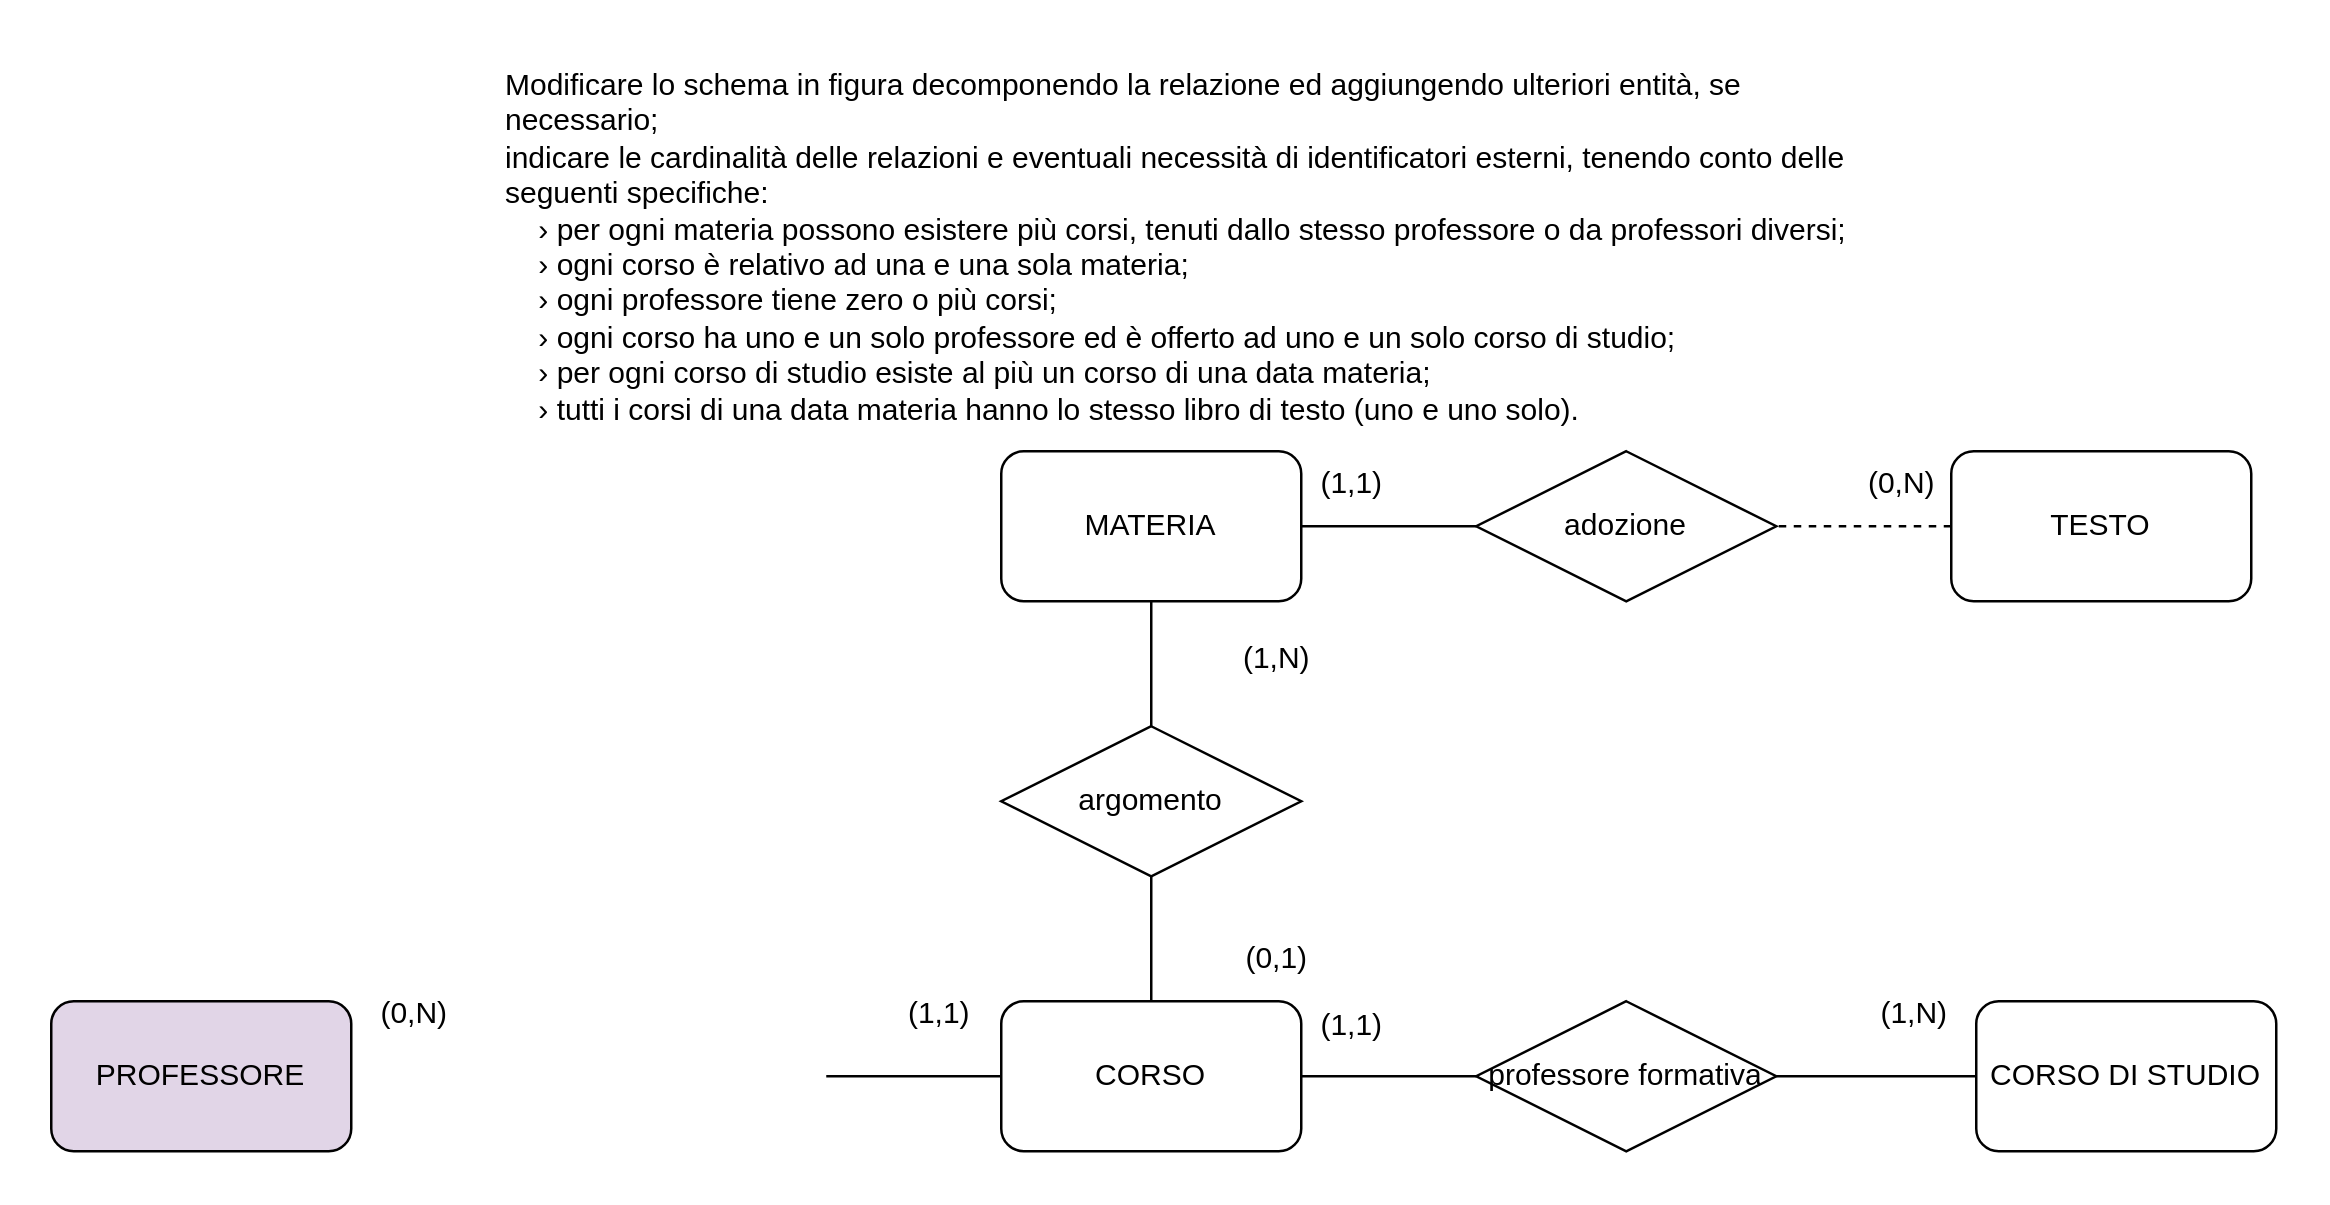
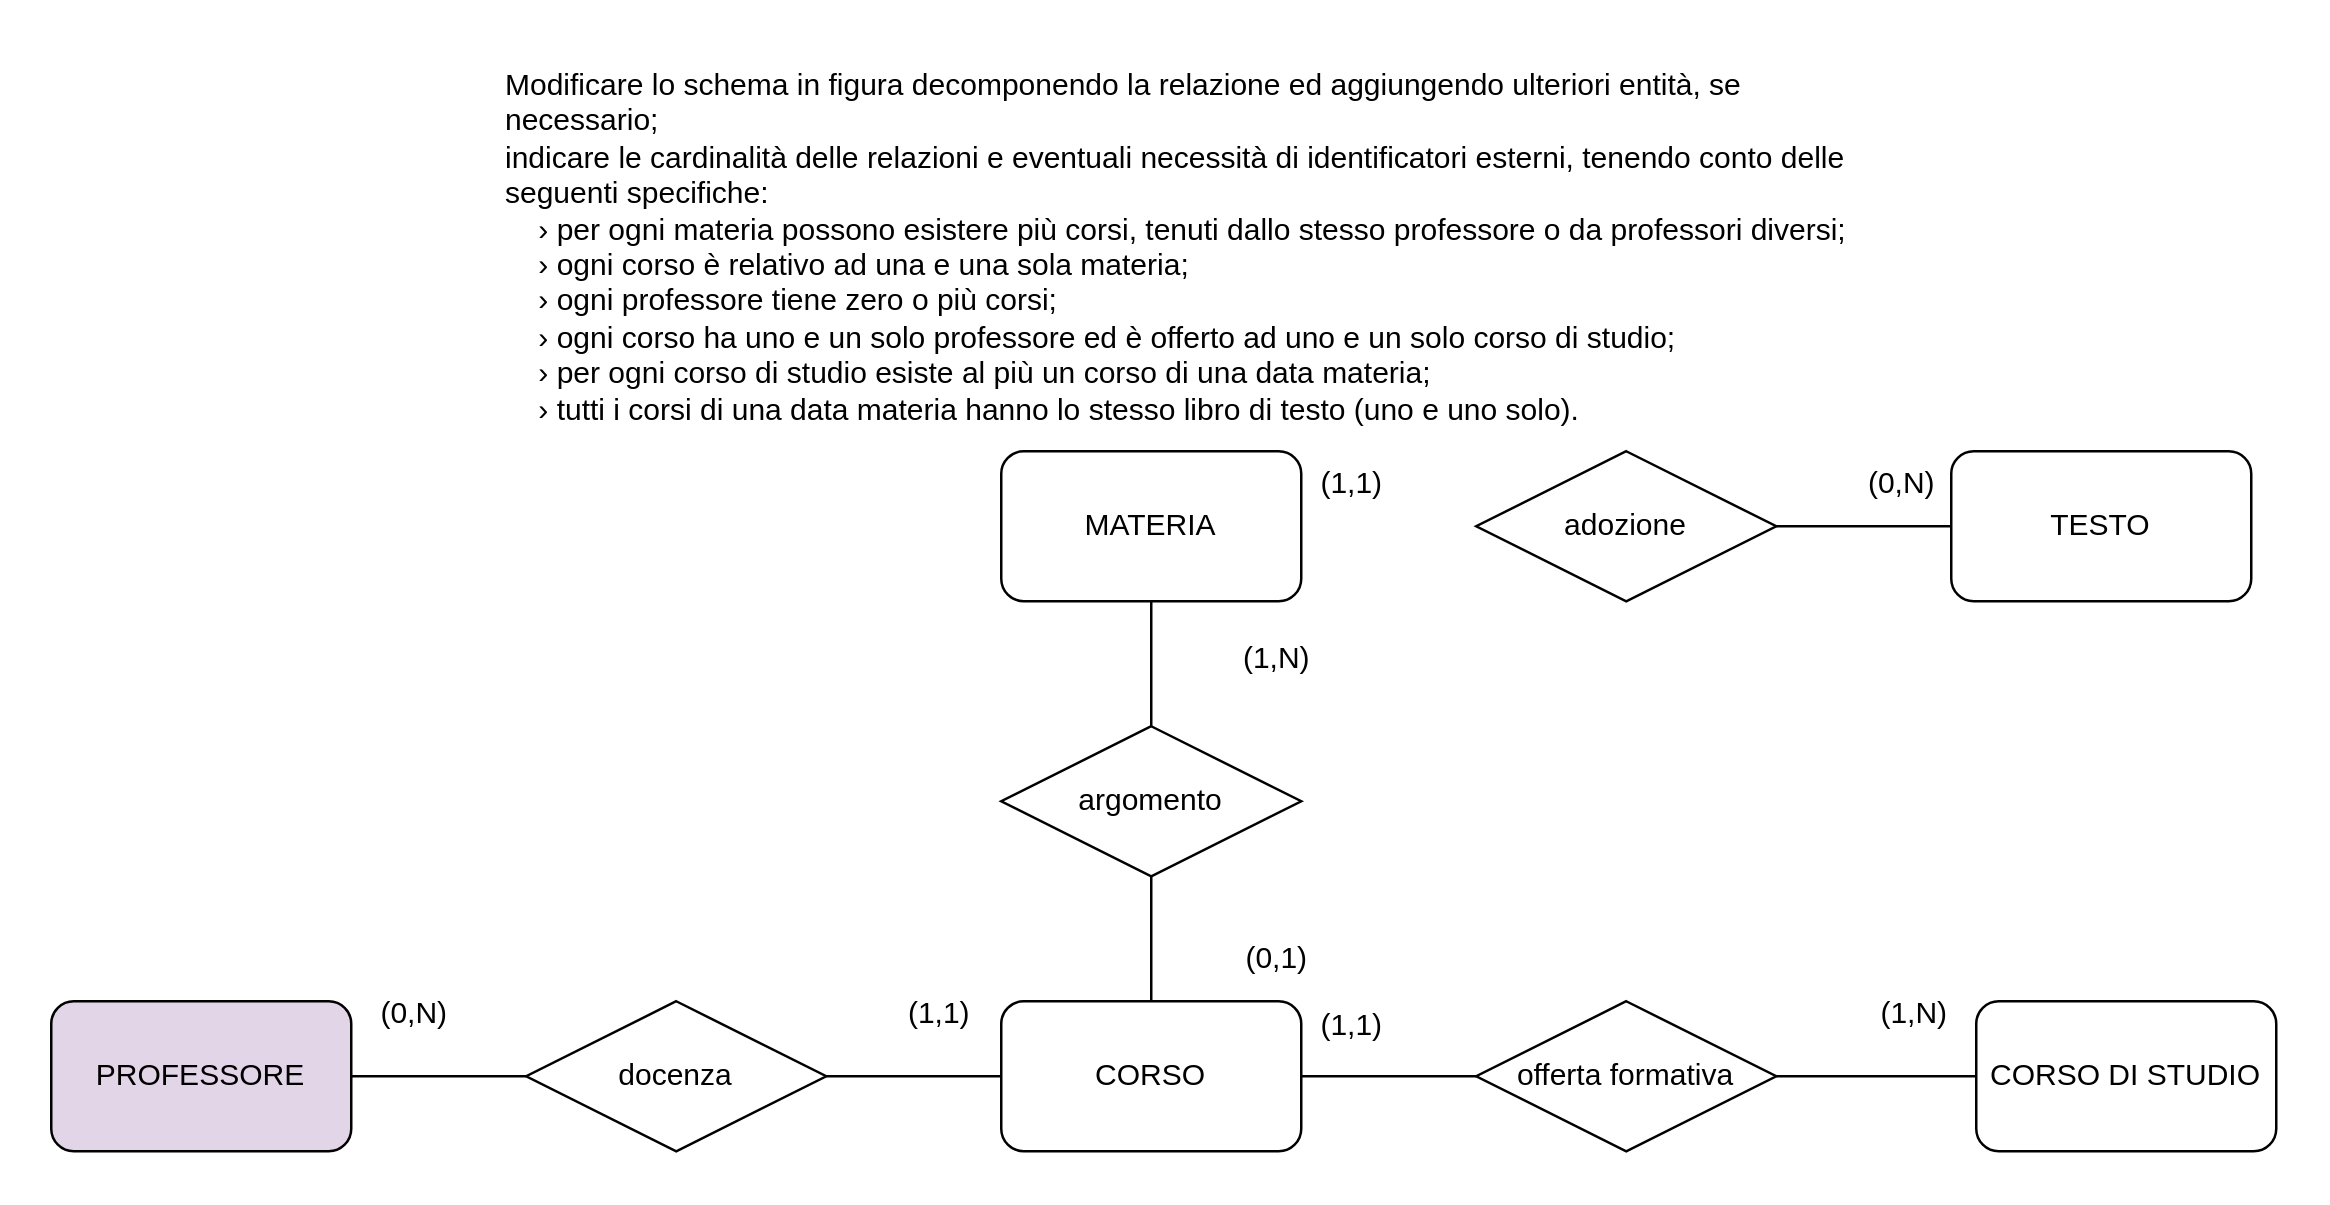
(1388, 526) -> none
(1861, 526) -> (1861, 526)
none -> (439, 1076)
none -> (676, 1076)
(1626, 1076) -> (1626, 1076)
